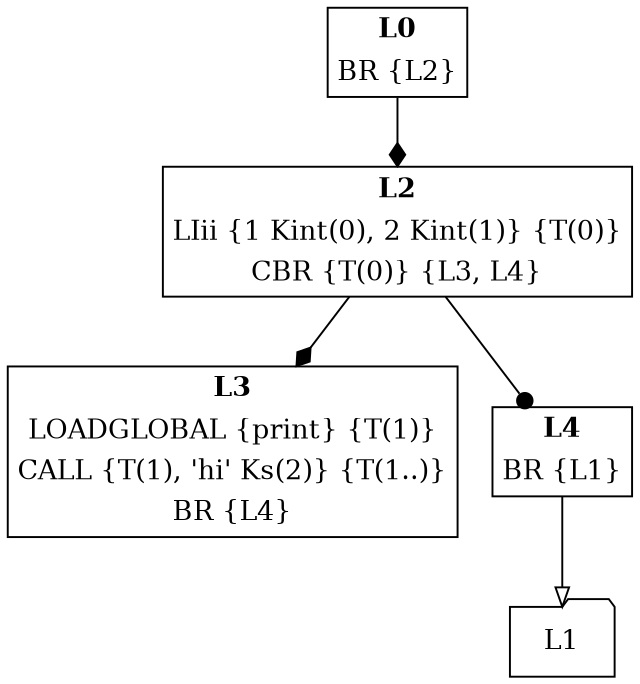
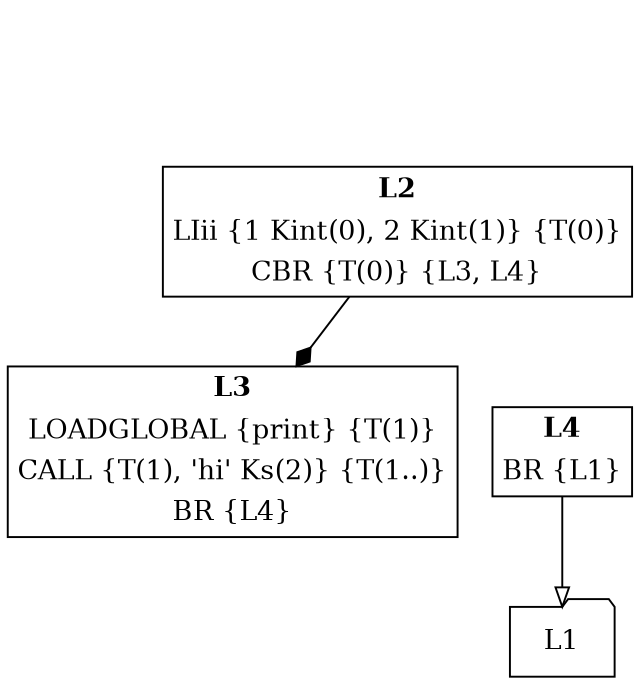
(397, 52) -> none
(483, 345) -> none
